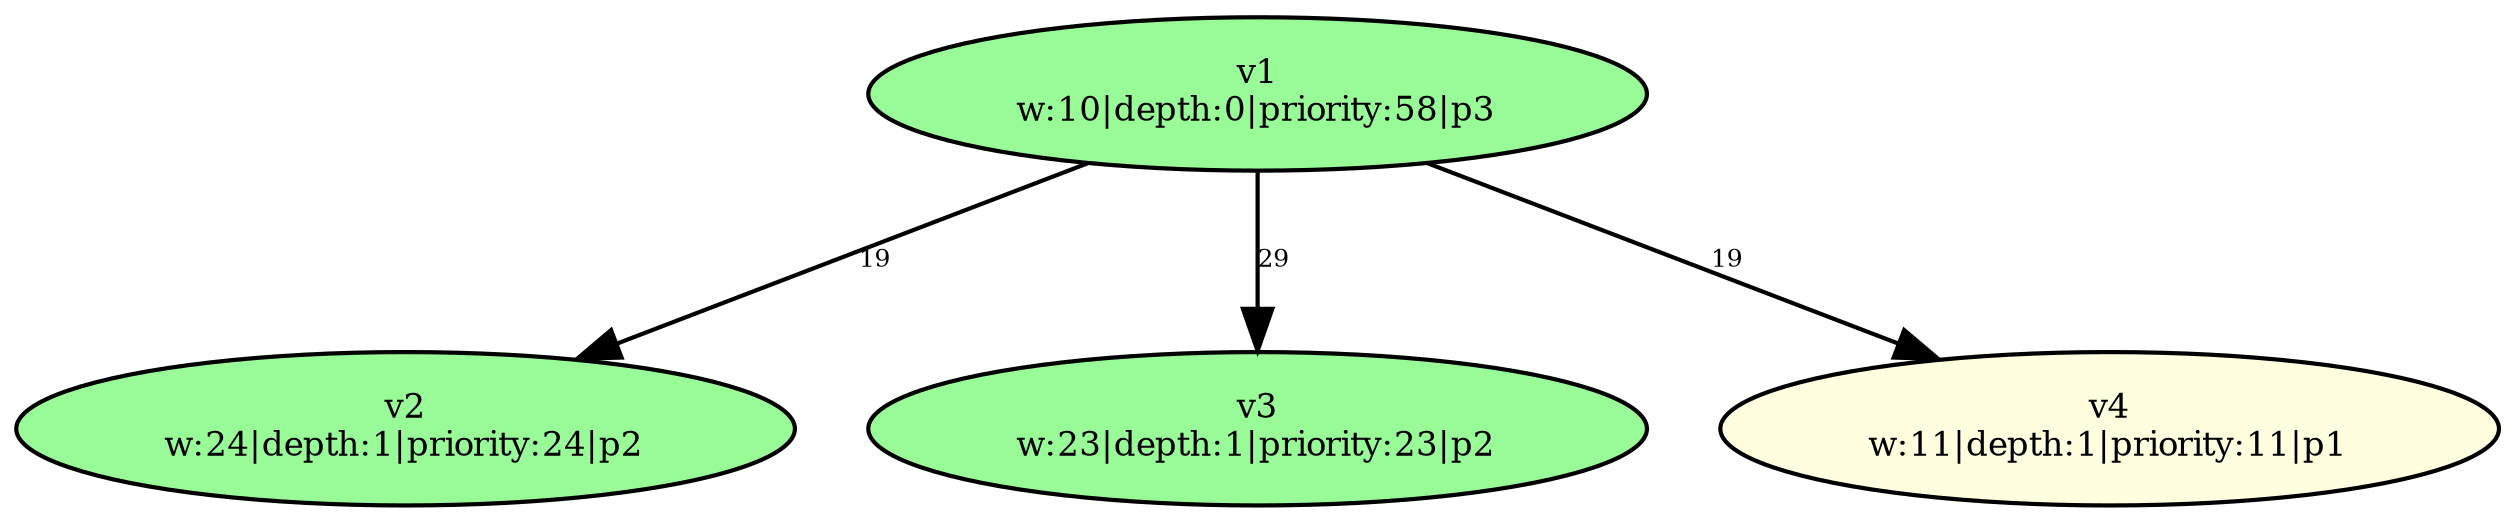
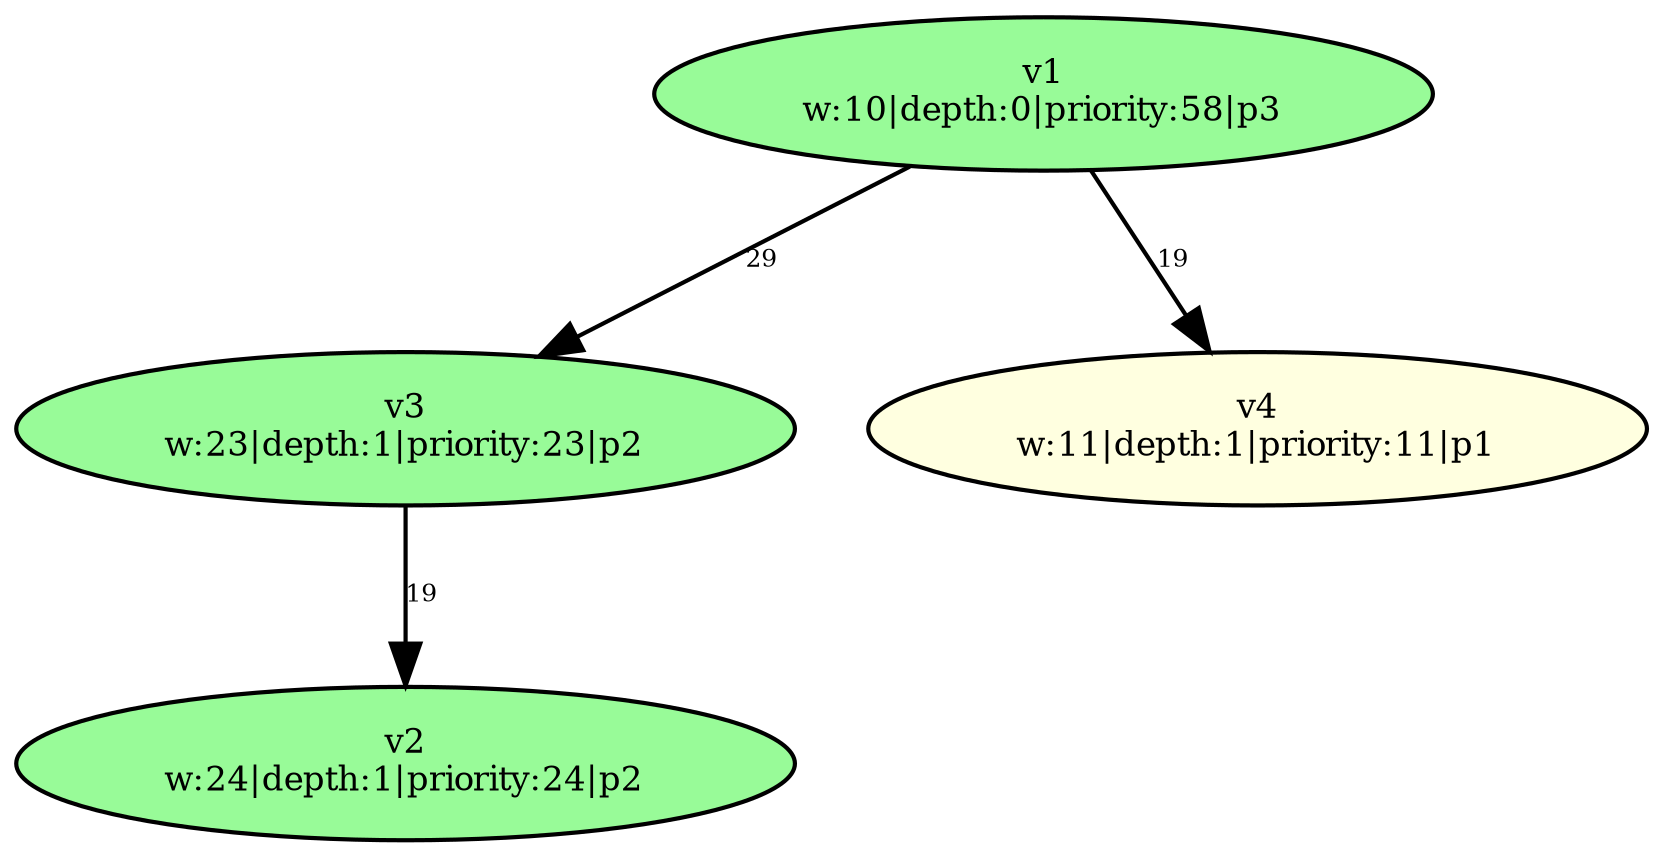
(852, 254) -> (406, 575)
